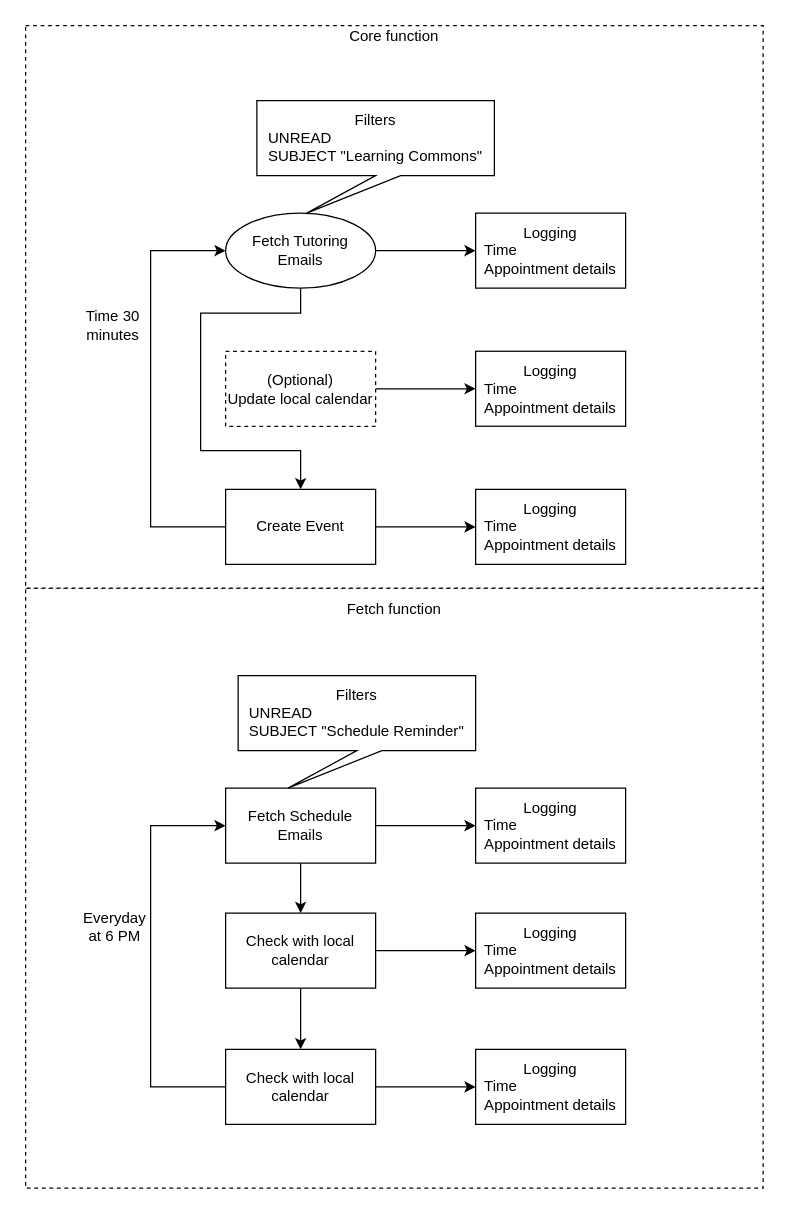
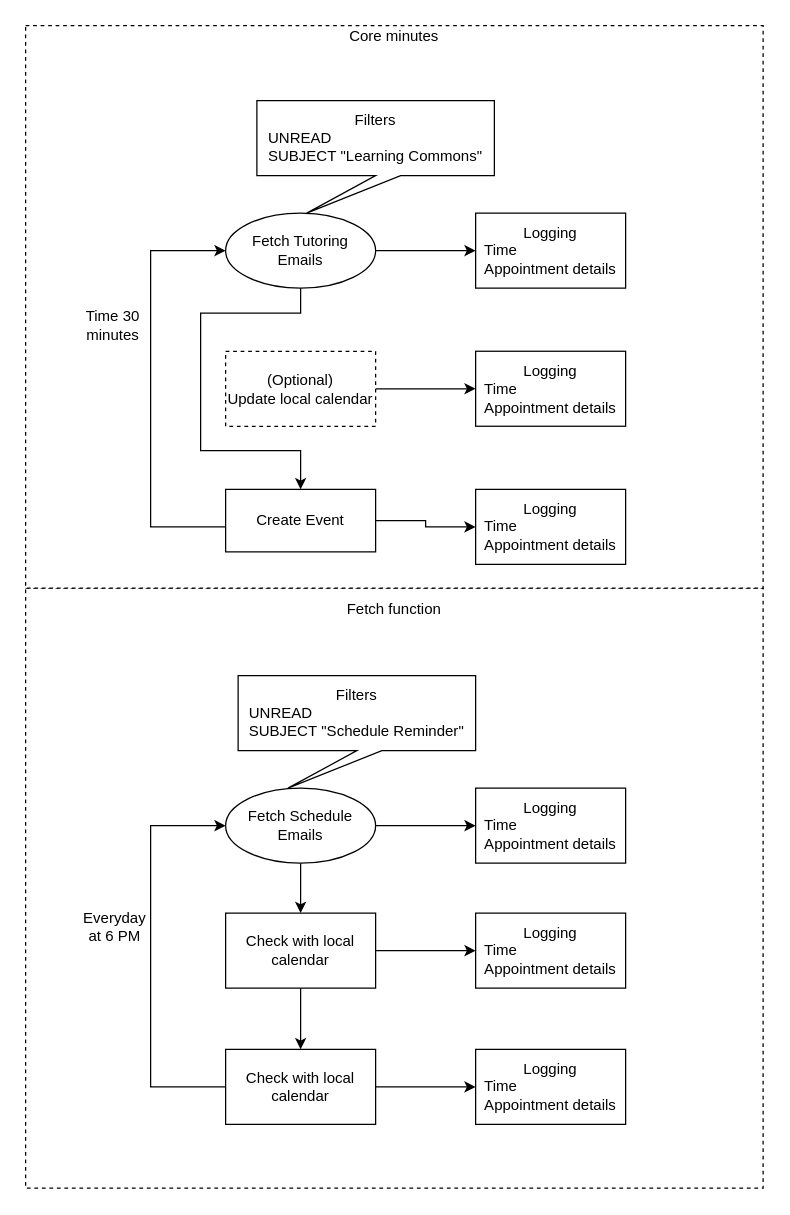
(394, 307) -> (394, 307)
(301, 527) -> (301, 521)
(301, 826) -> (301, 826)
